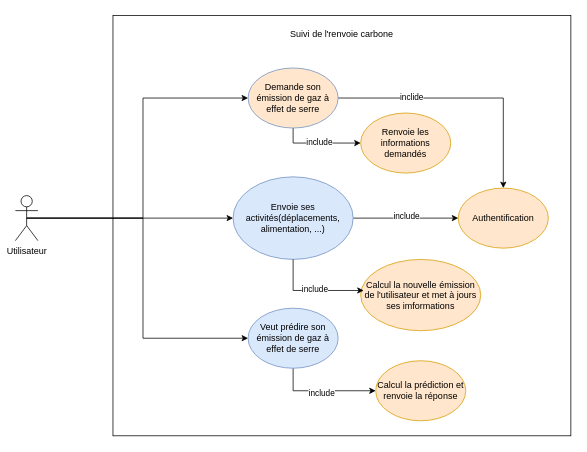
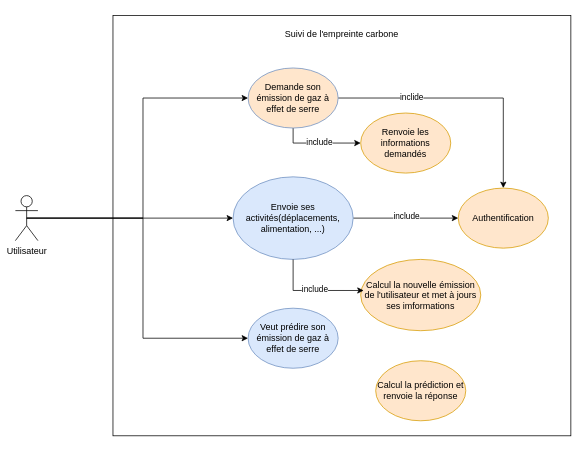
(342, 34) -> (342, 34)
(330, 390) -> none
